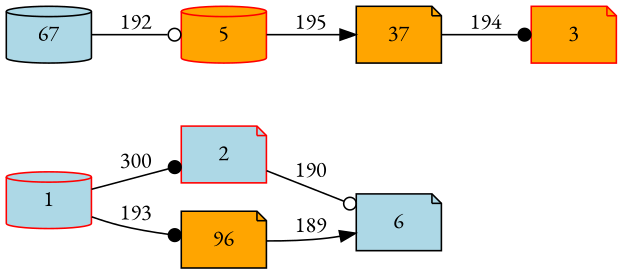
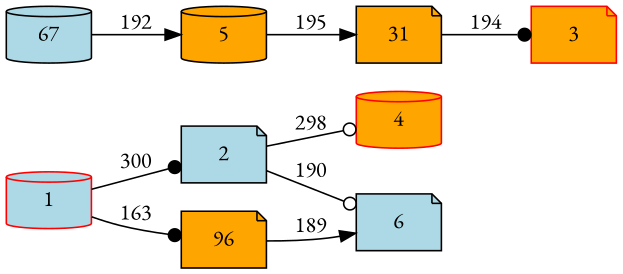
(130, 35) -> (130, 35)
(224, 35) -> (224, 35)
(399, 35) -> (399, 35)
none -> (399, 120)
(224, 154) -> (224, 154)
(136, 214) -> (136, 214)
